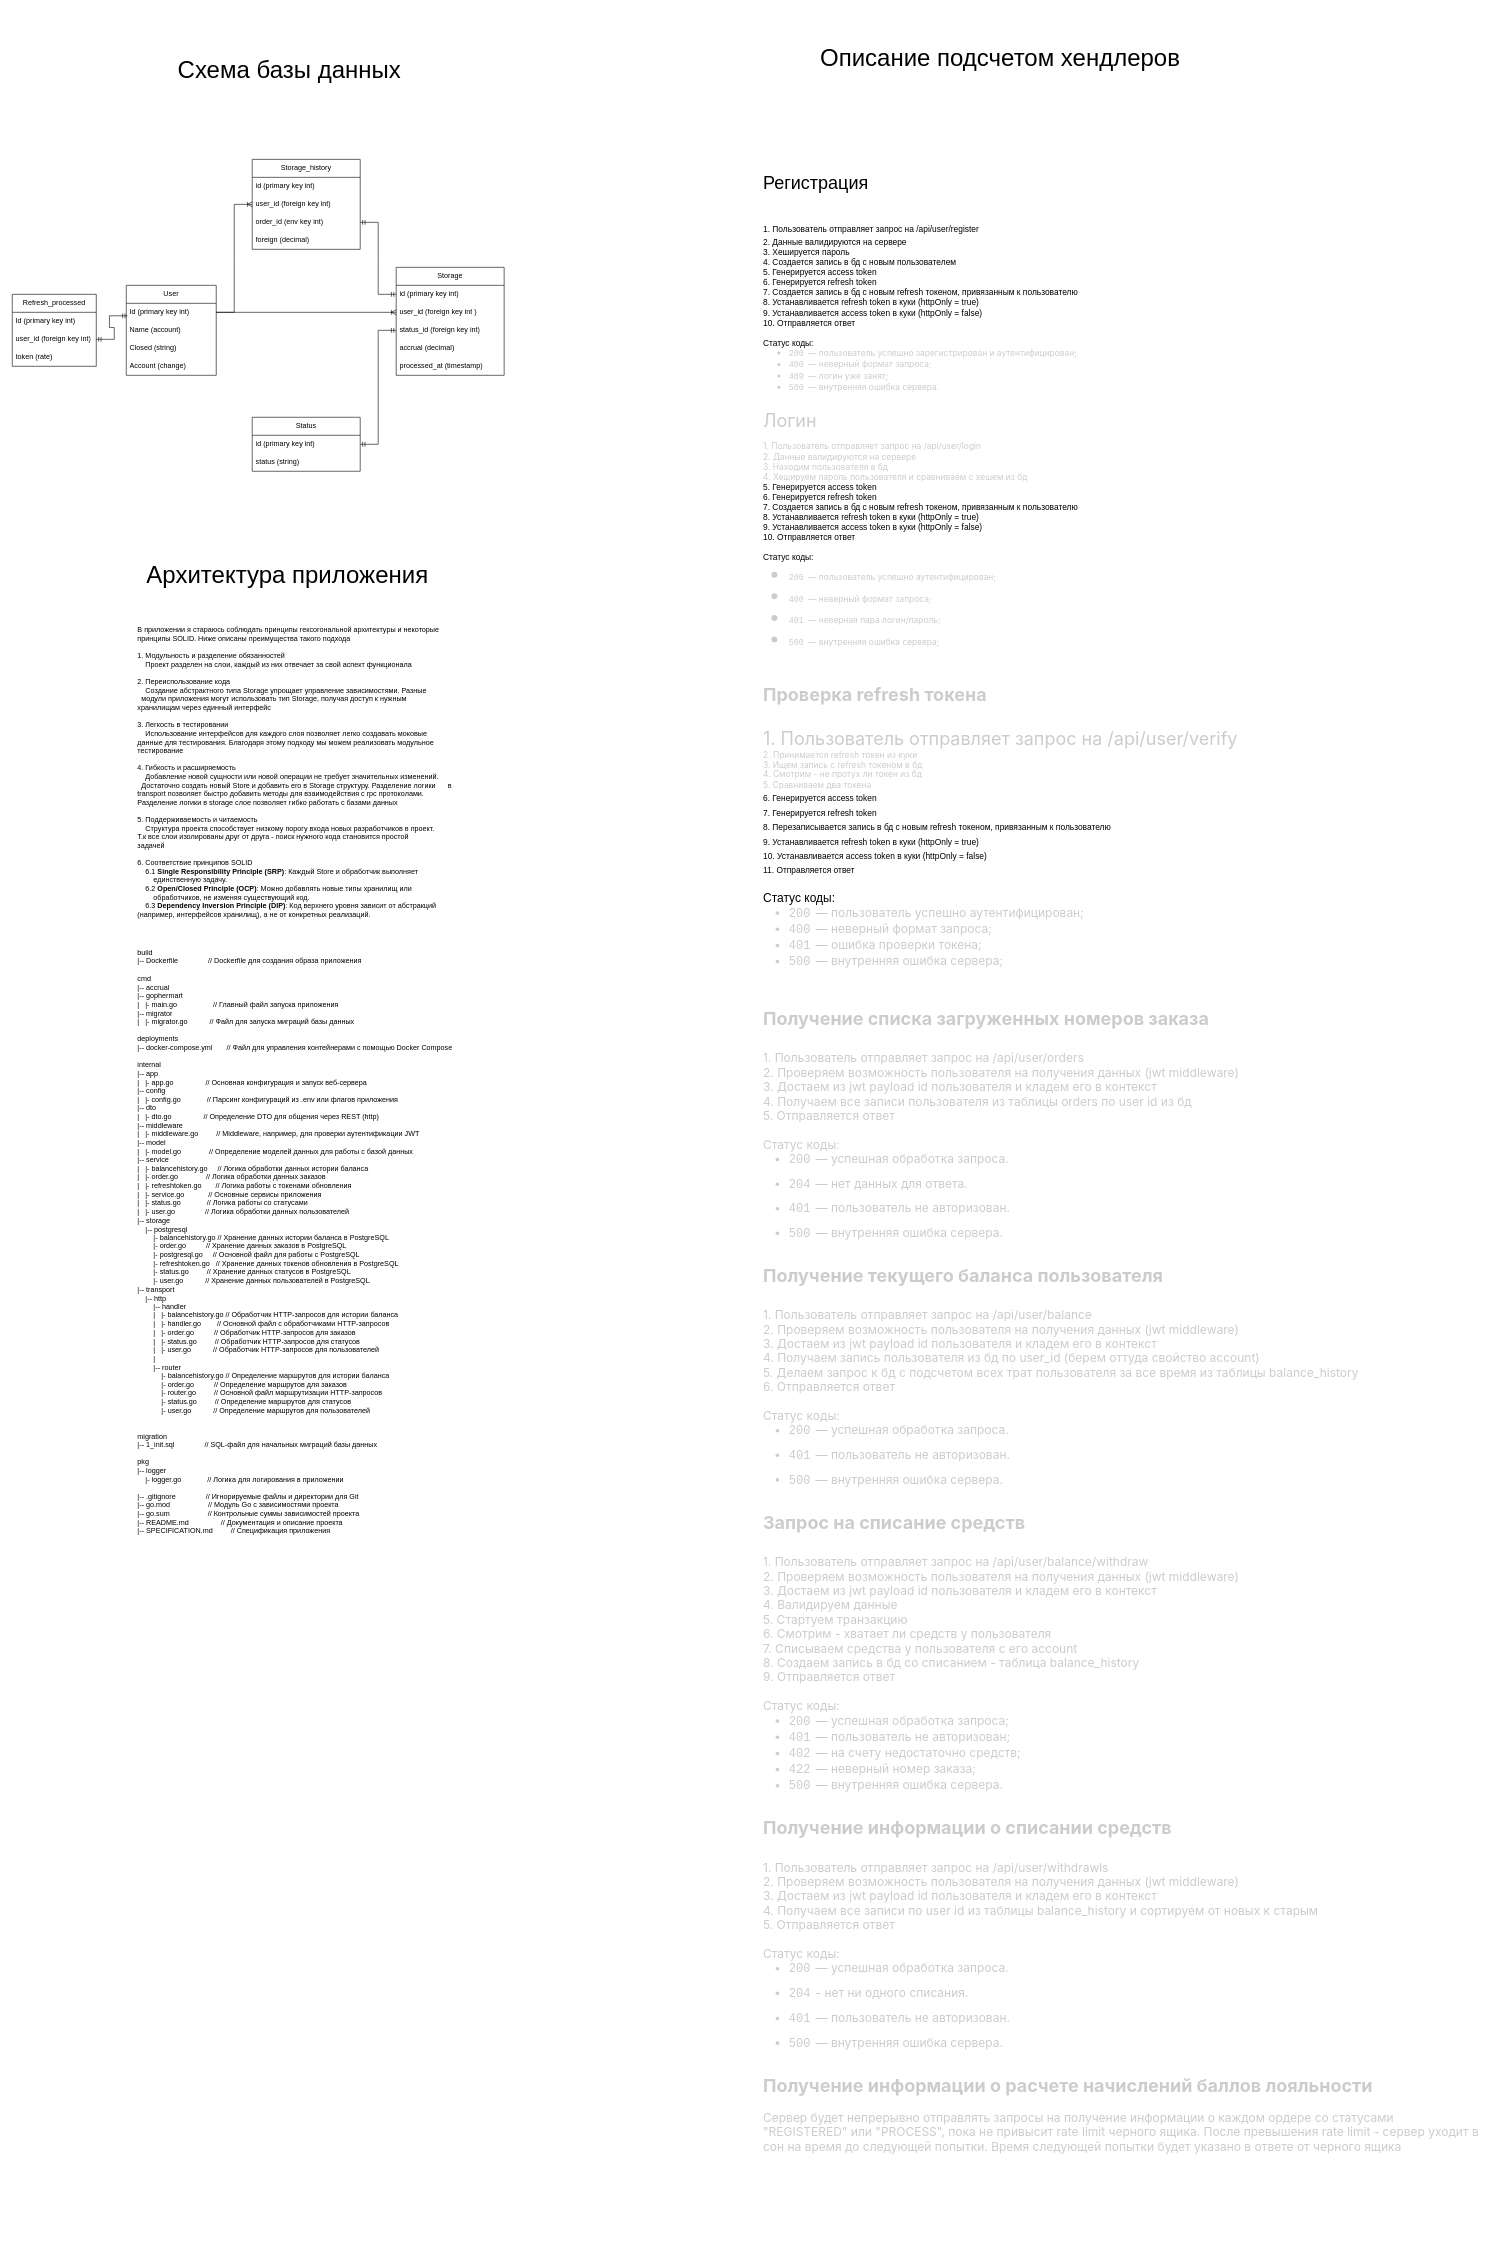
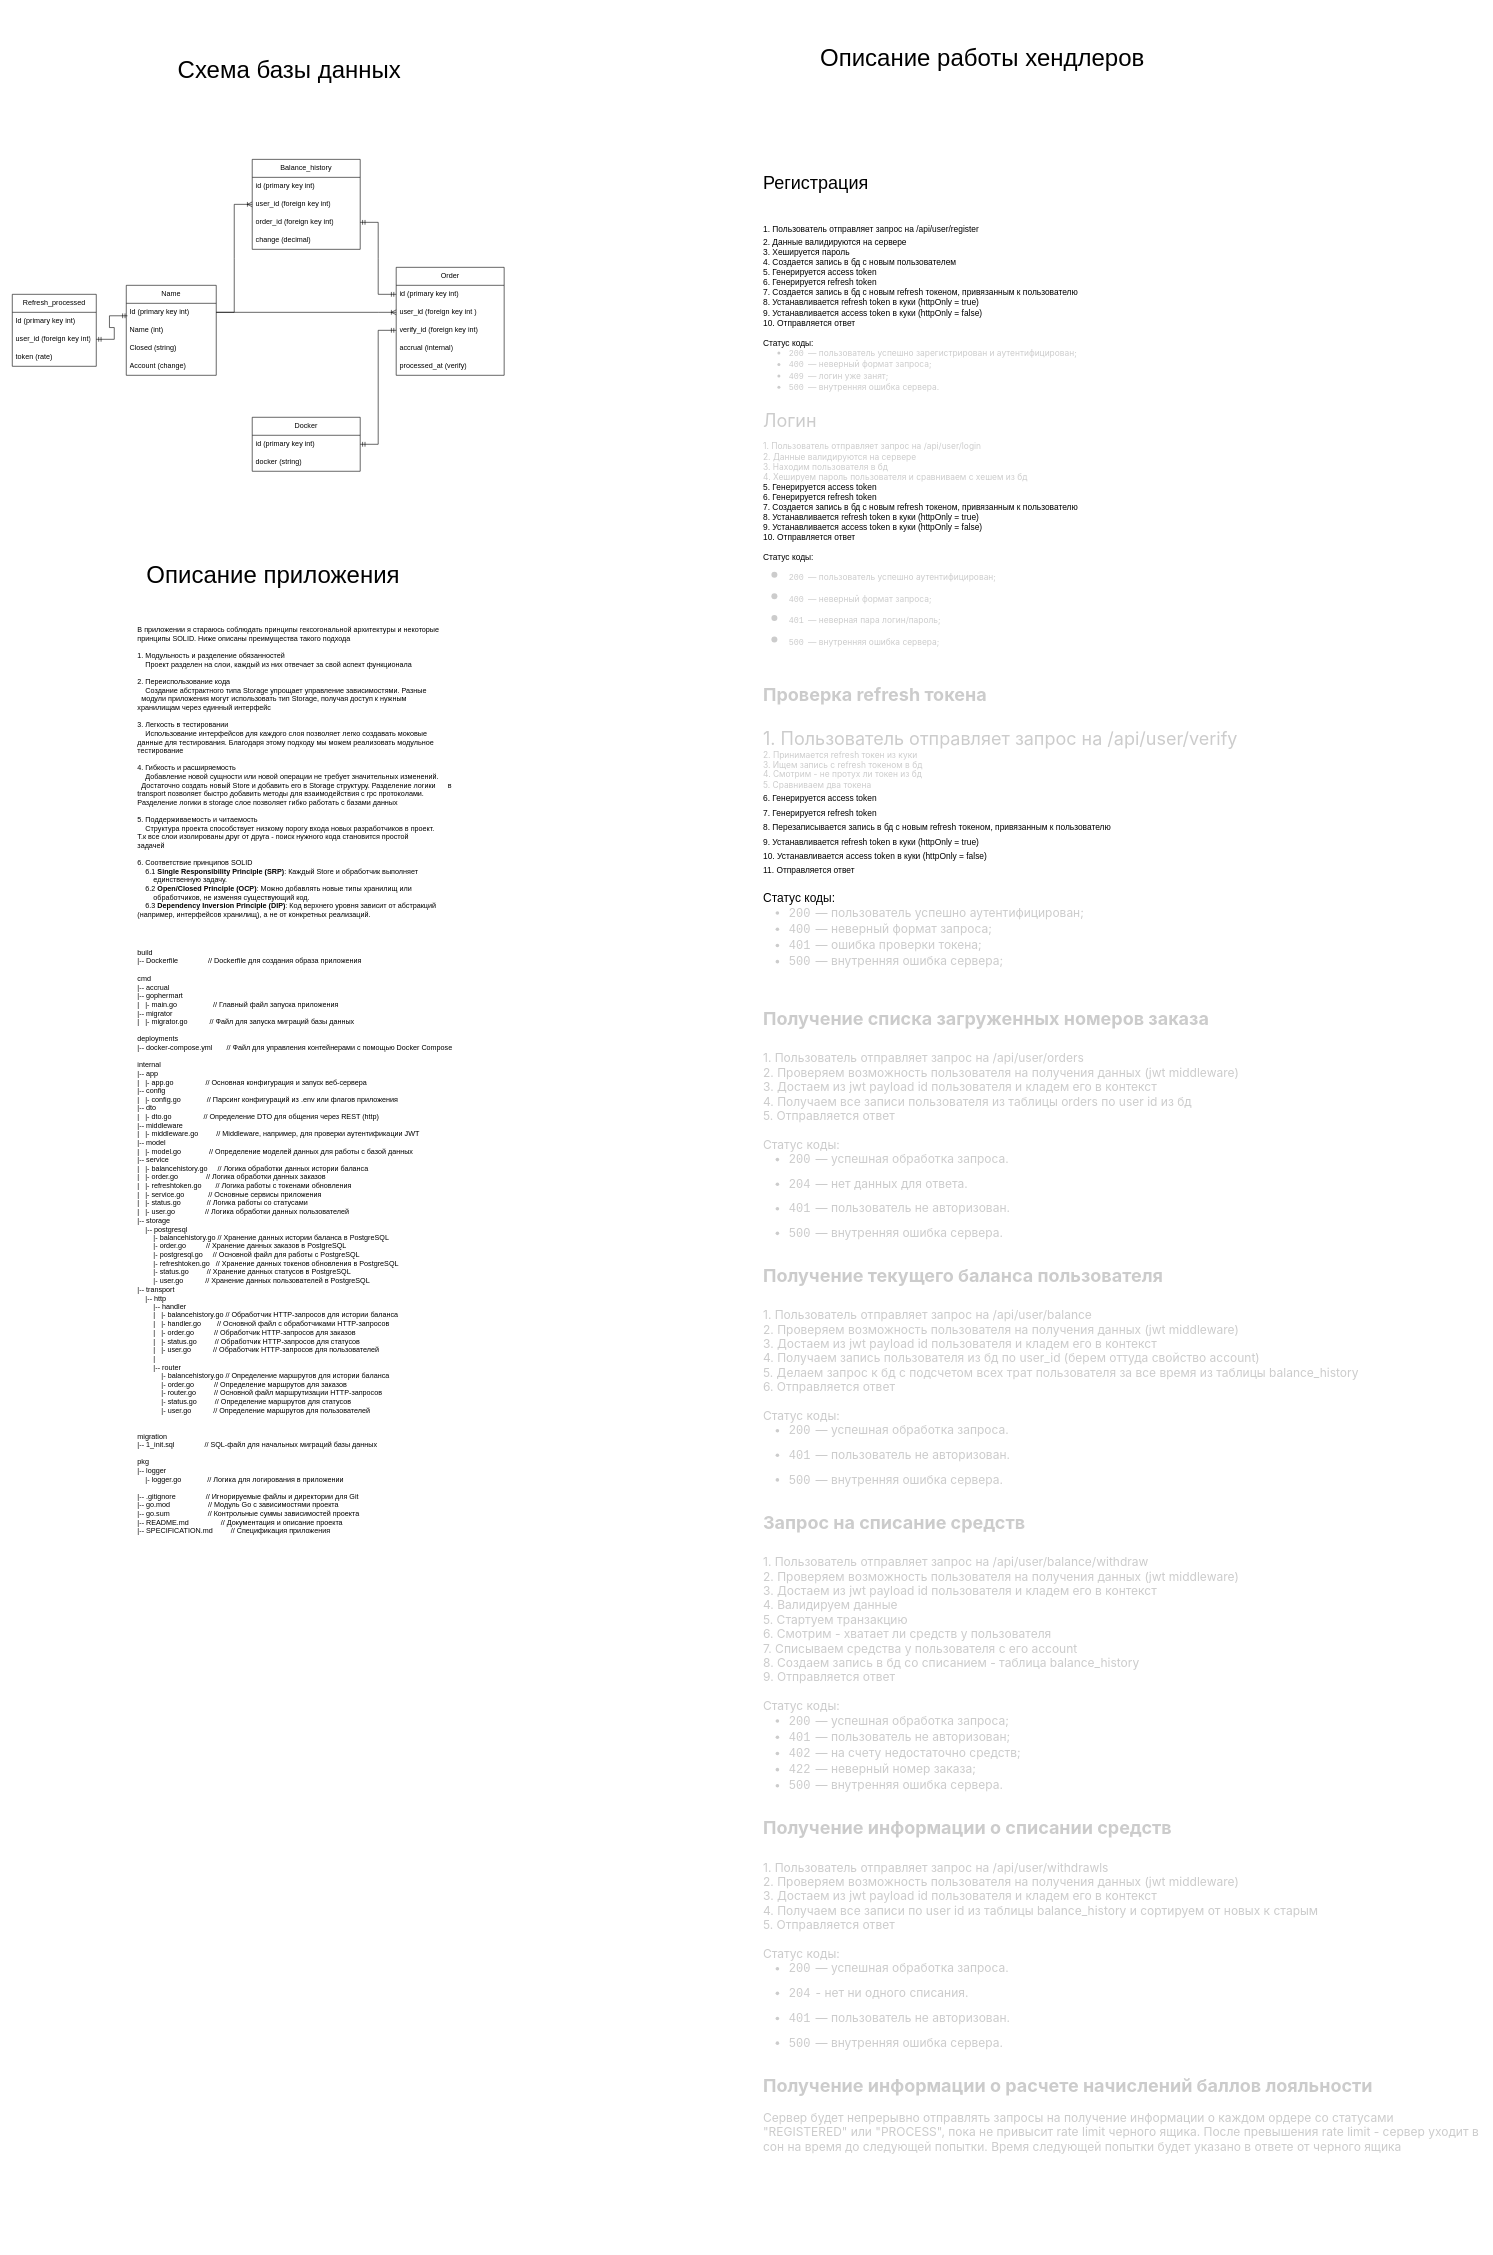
(875, 57) -> (869, 57)
(306, 168) -> (306, 168)
(296, 222) -> (303, 222)
(286, 240) -> (285, 240)
(450, 276) -> (450, 276)
(171, 294) -> (171, 294)
(157, 330) -> (148, 330)
(449, 330) -> (448, 330)
(430, 348) -> (432, 348)
(446, 366) -> (440, 366)
(306, 426) -> (306, 426)
(284, 462) -> (284, 462)
(190, 574) -> (184, 574)
